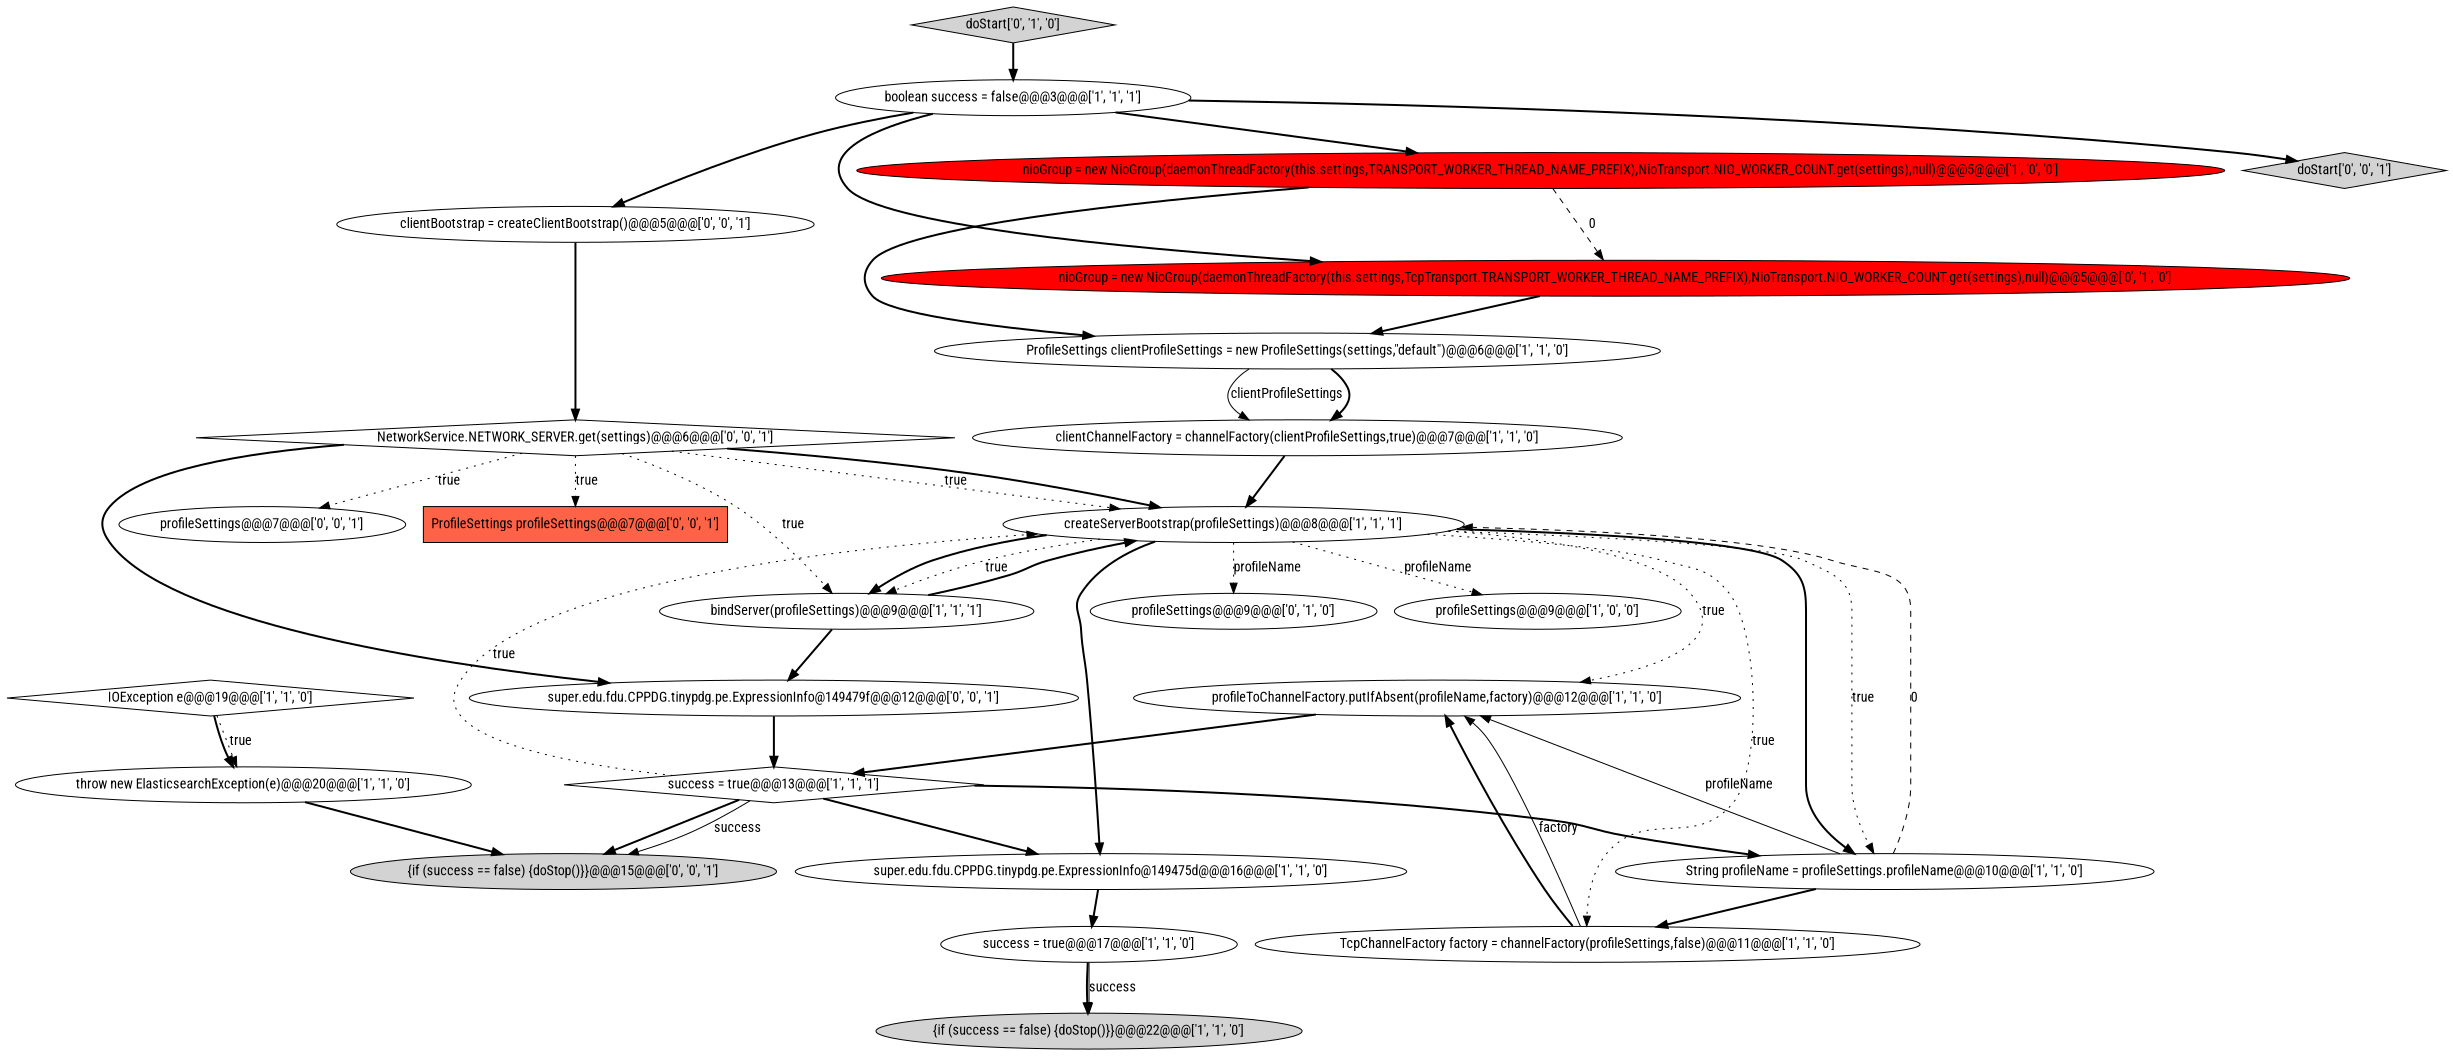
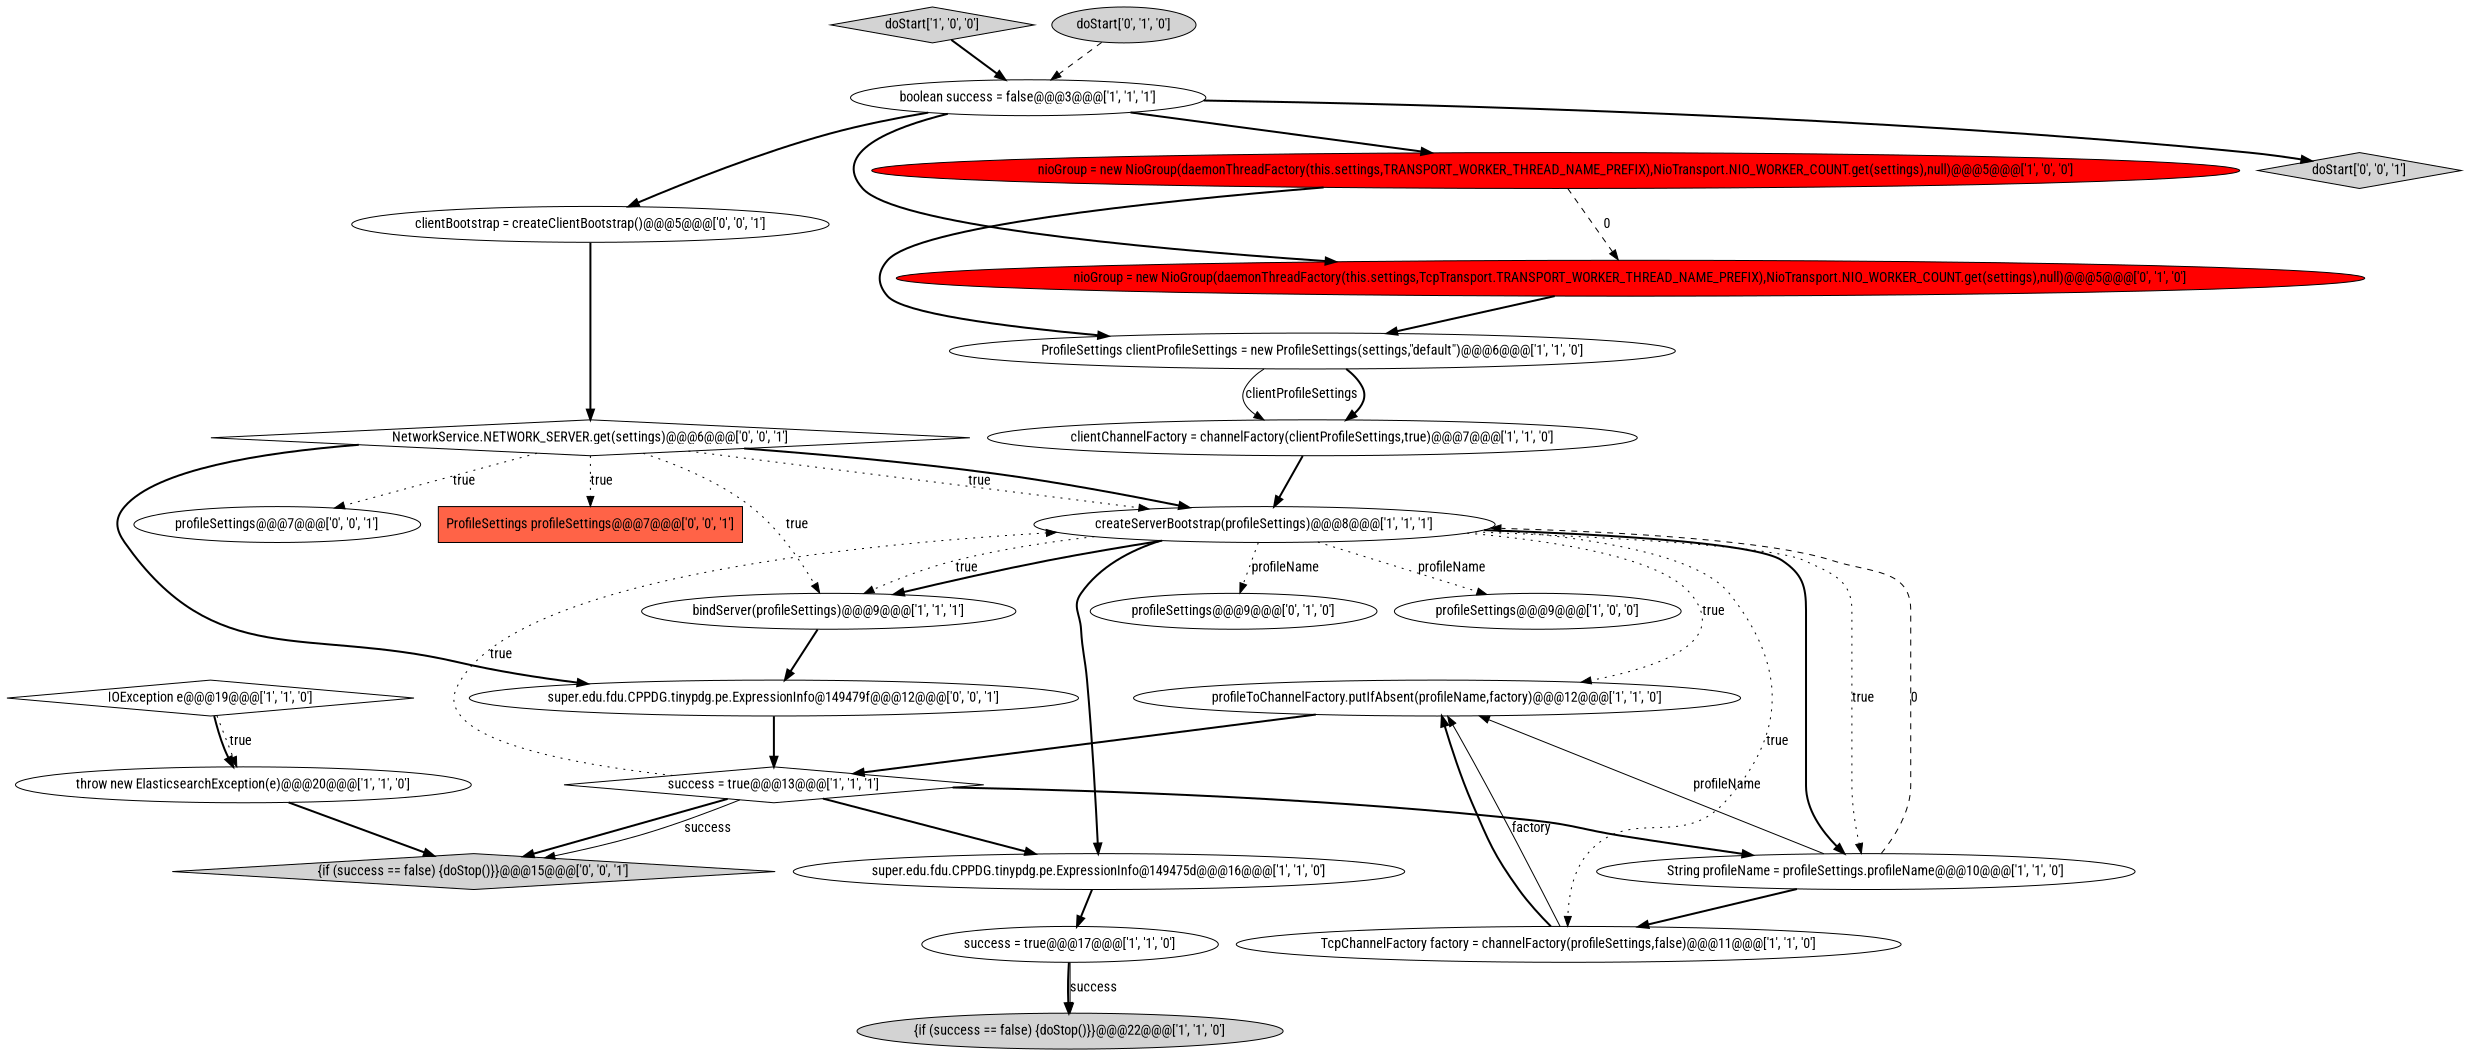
none -> (932, 25)
(1013, 25) -> (1124, 25)
(1013, 56) -> (1080, 58)
(1027, 569) -> none
(563, 872) -> (474, 872)
